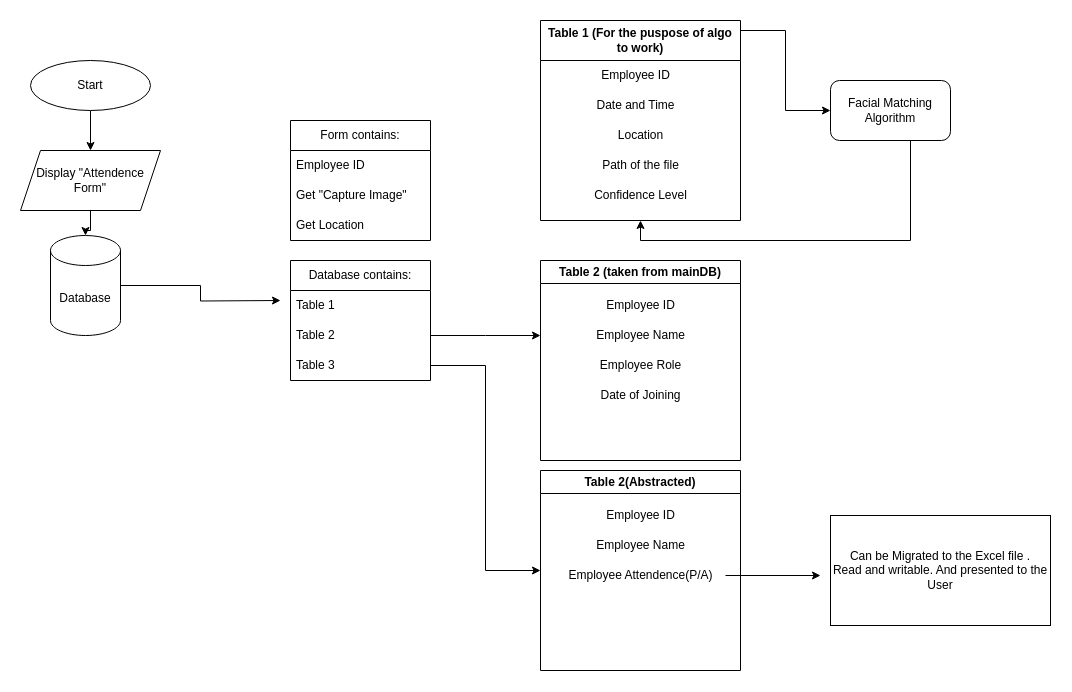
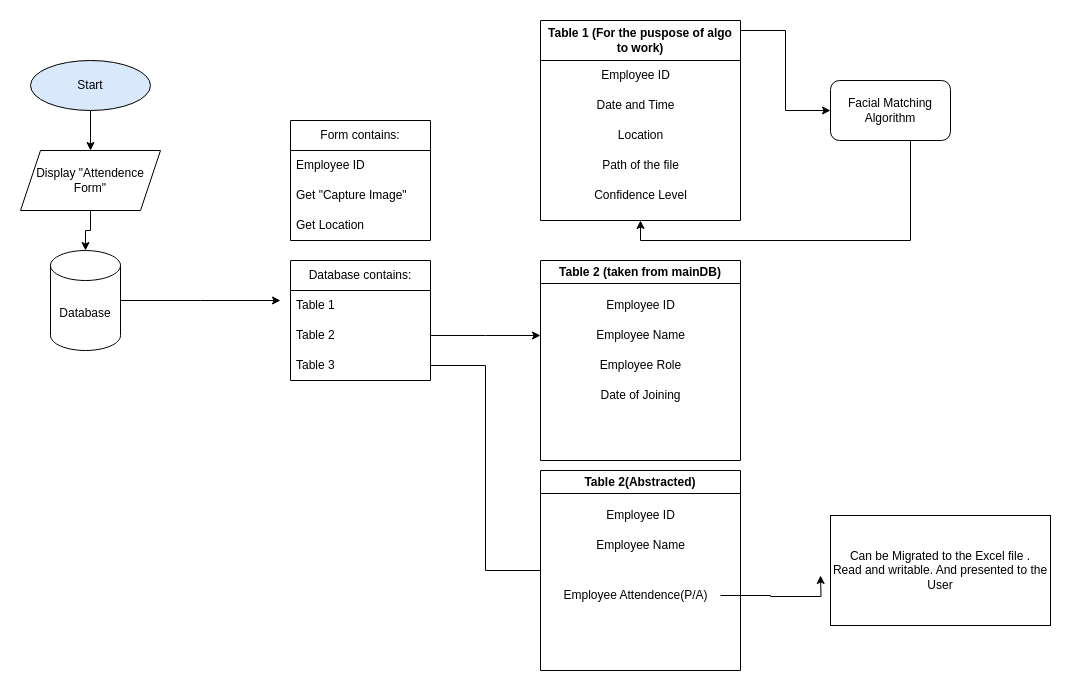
(91, 86) -> (91, 86)
(86, 286) -> (86, 301)
(532, 571) -> (535, 571)
(641, 576) -> (636, 596)
